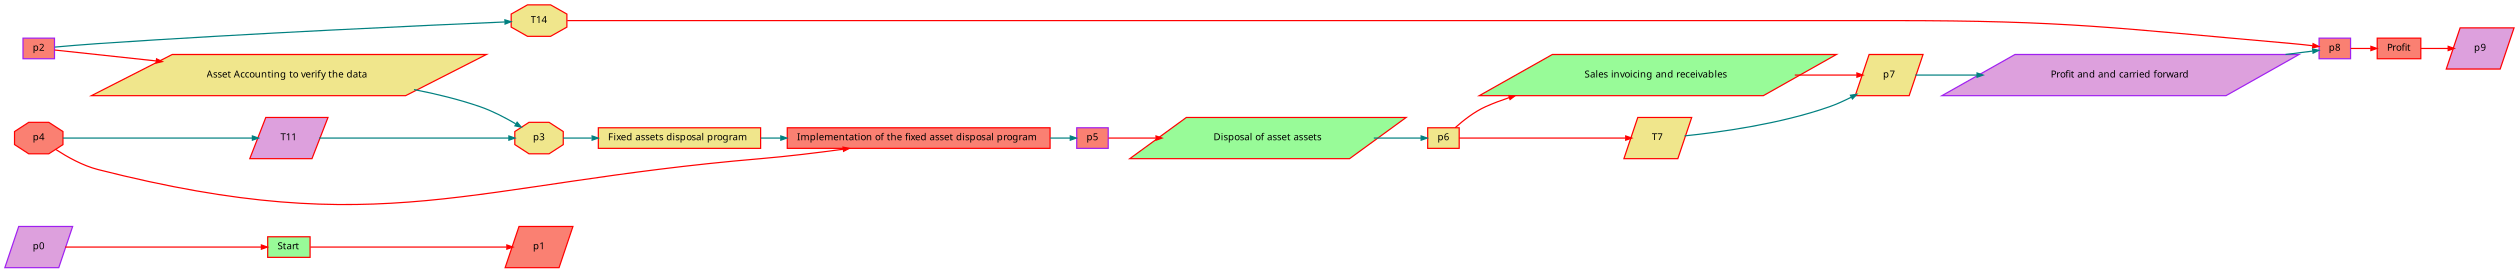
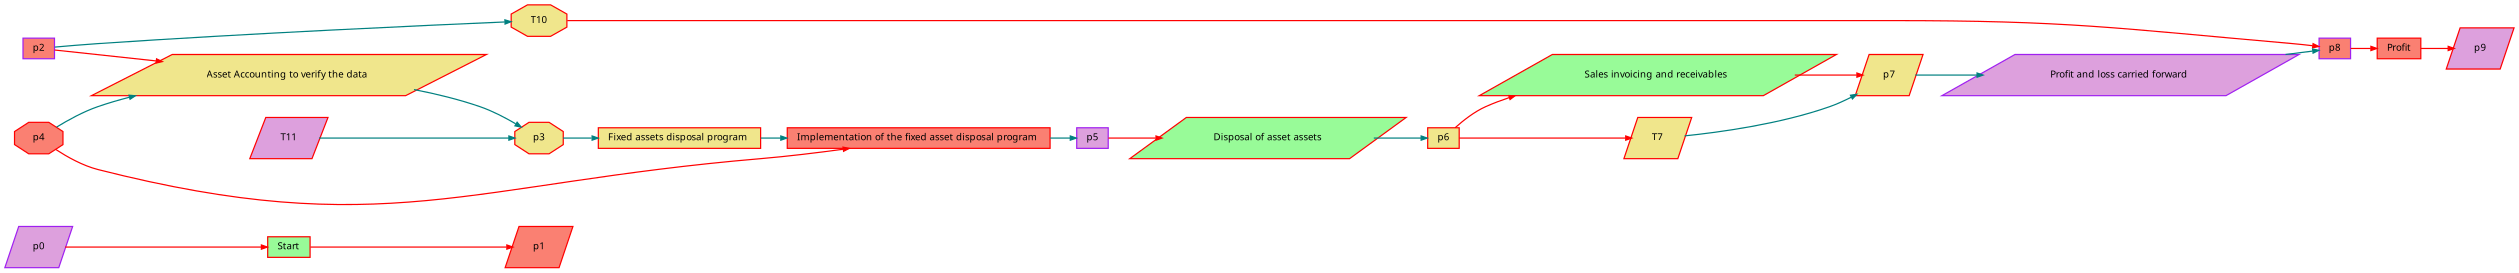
(539, 21) -> (539, 21)
(2120, 75) -> (2120, 75)
(158, 138) -> (92, 109)
(1092, 138) -> (1092, 138)
